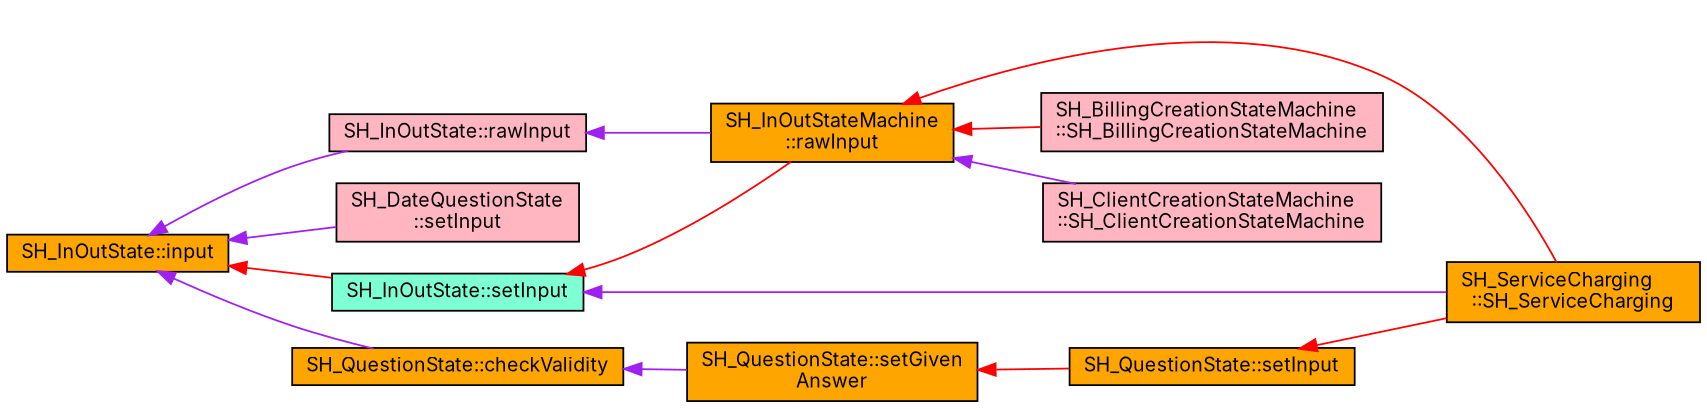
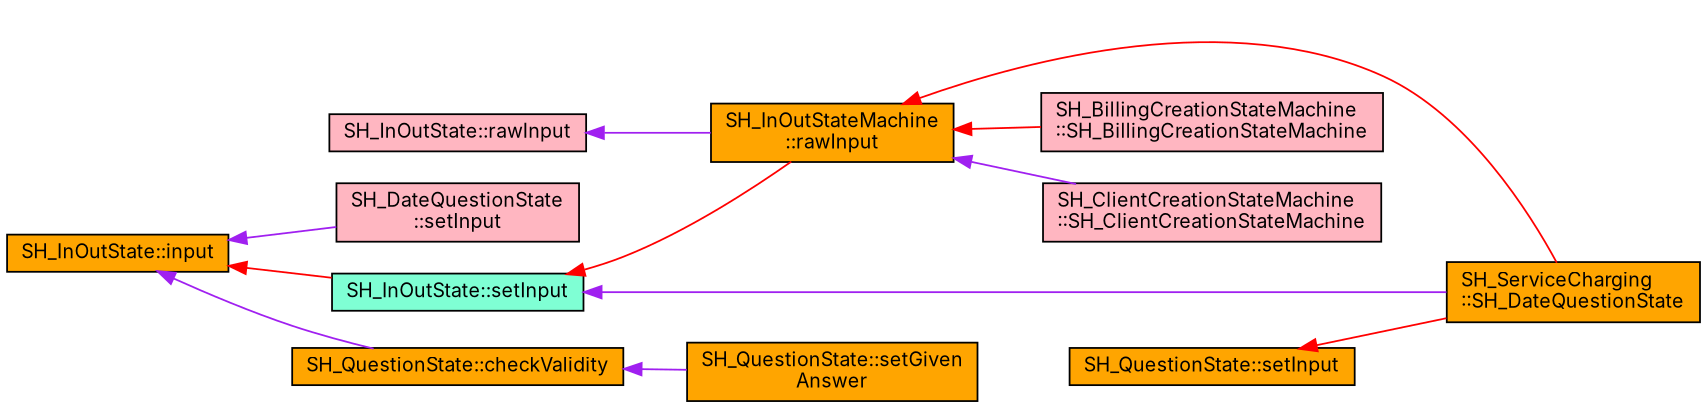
(254, 182) -> none
(1573, 292) -> (1573, 292)
(1033, 369) -> none
